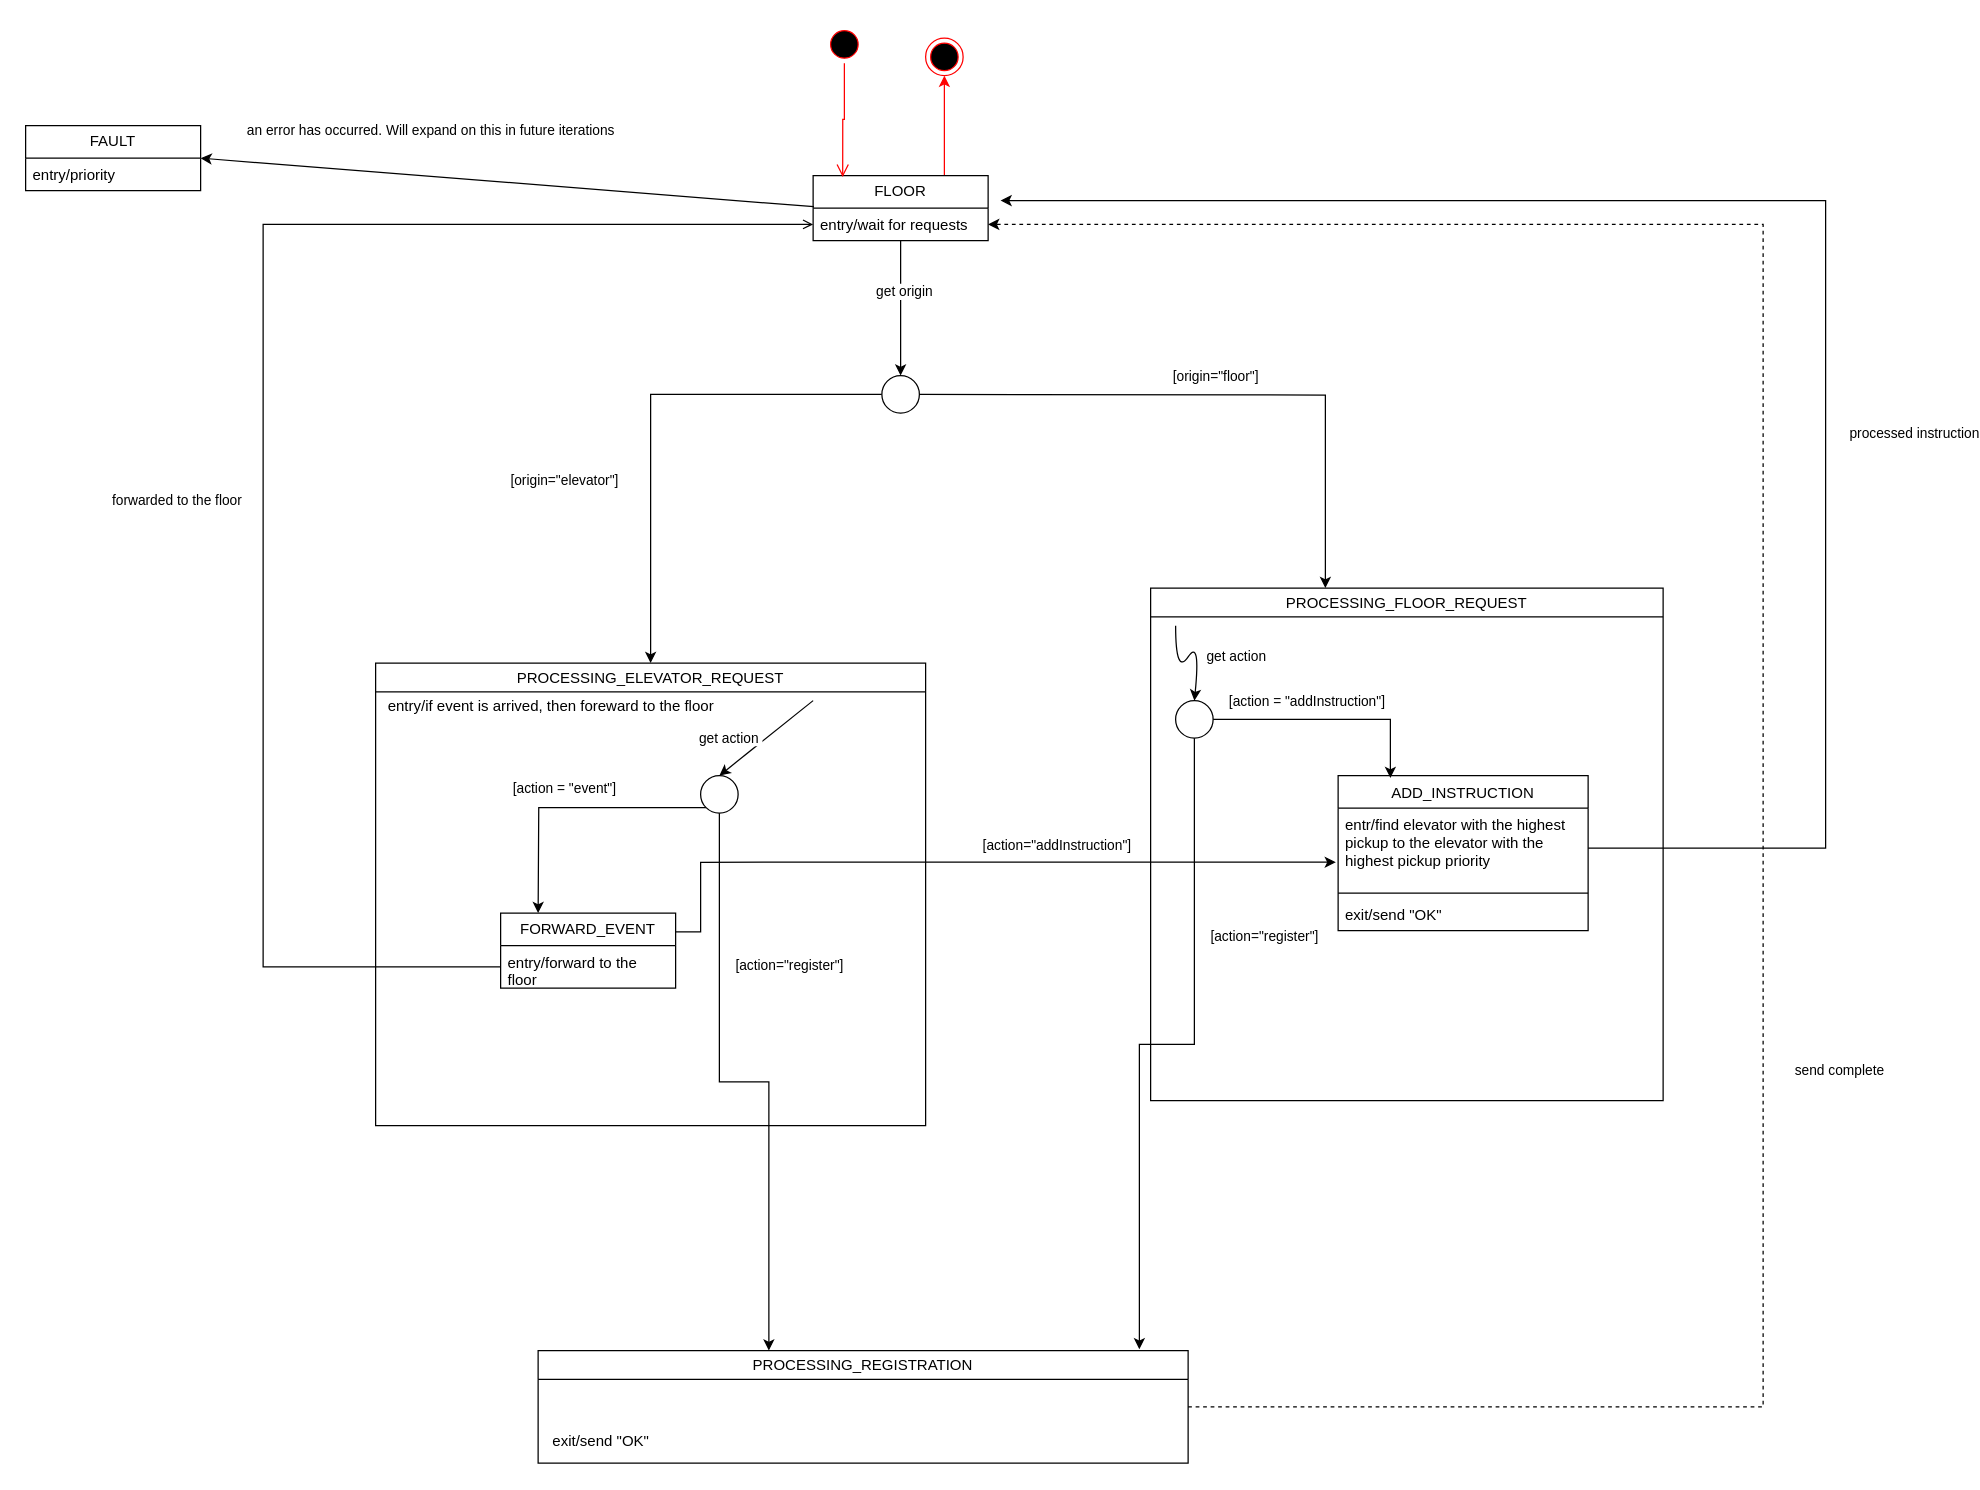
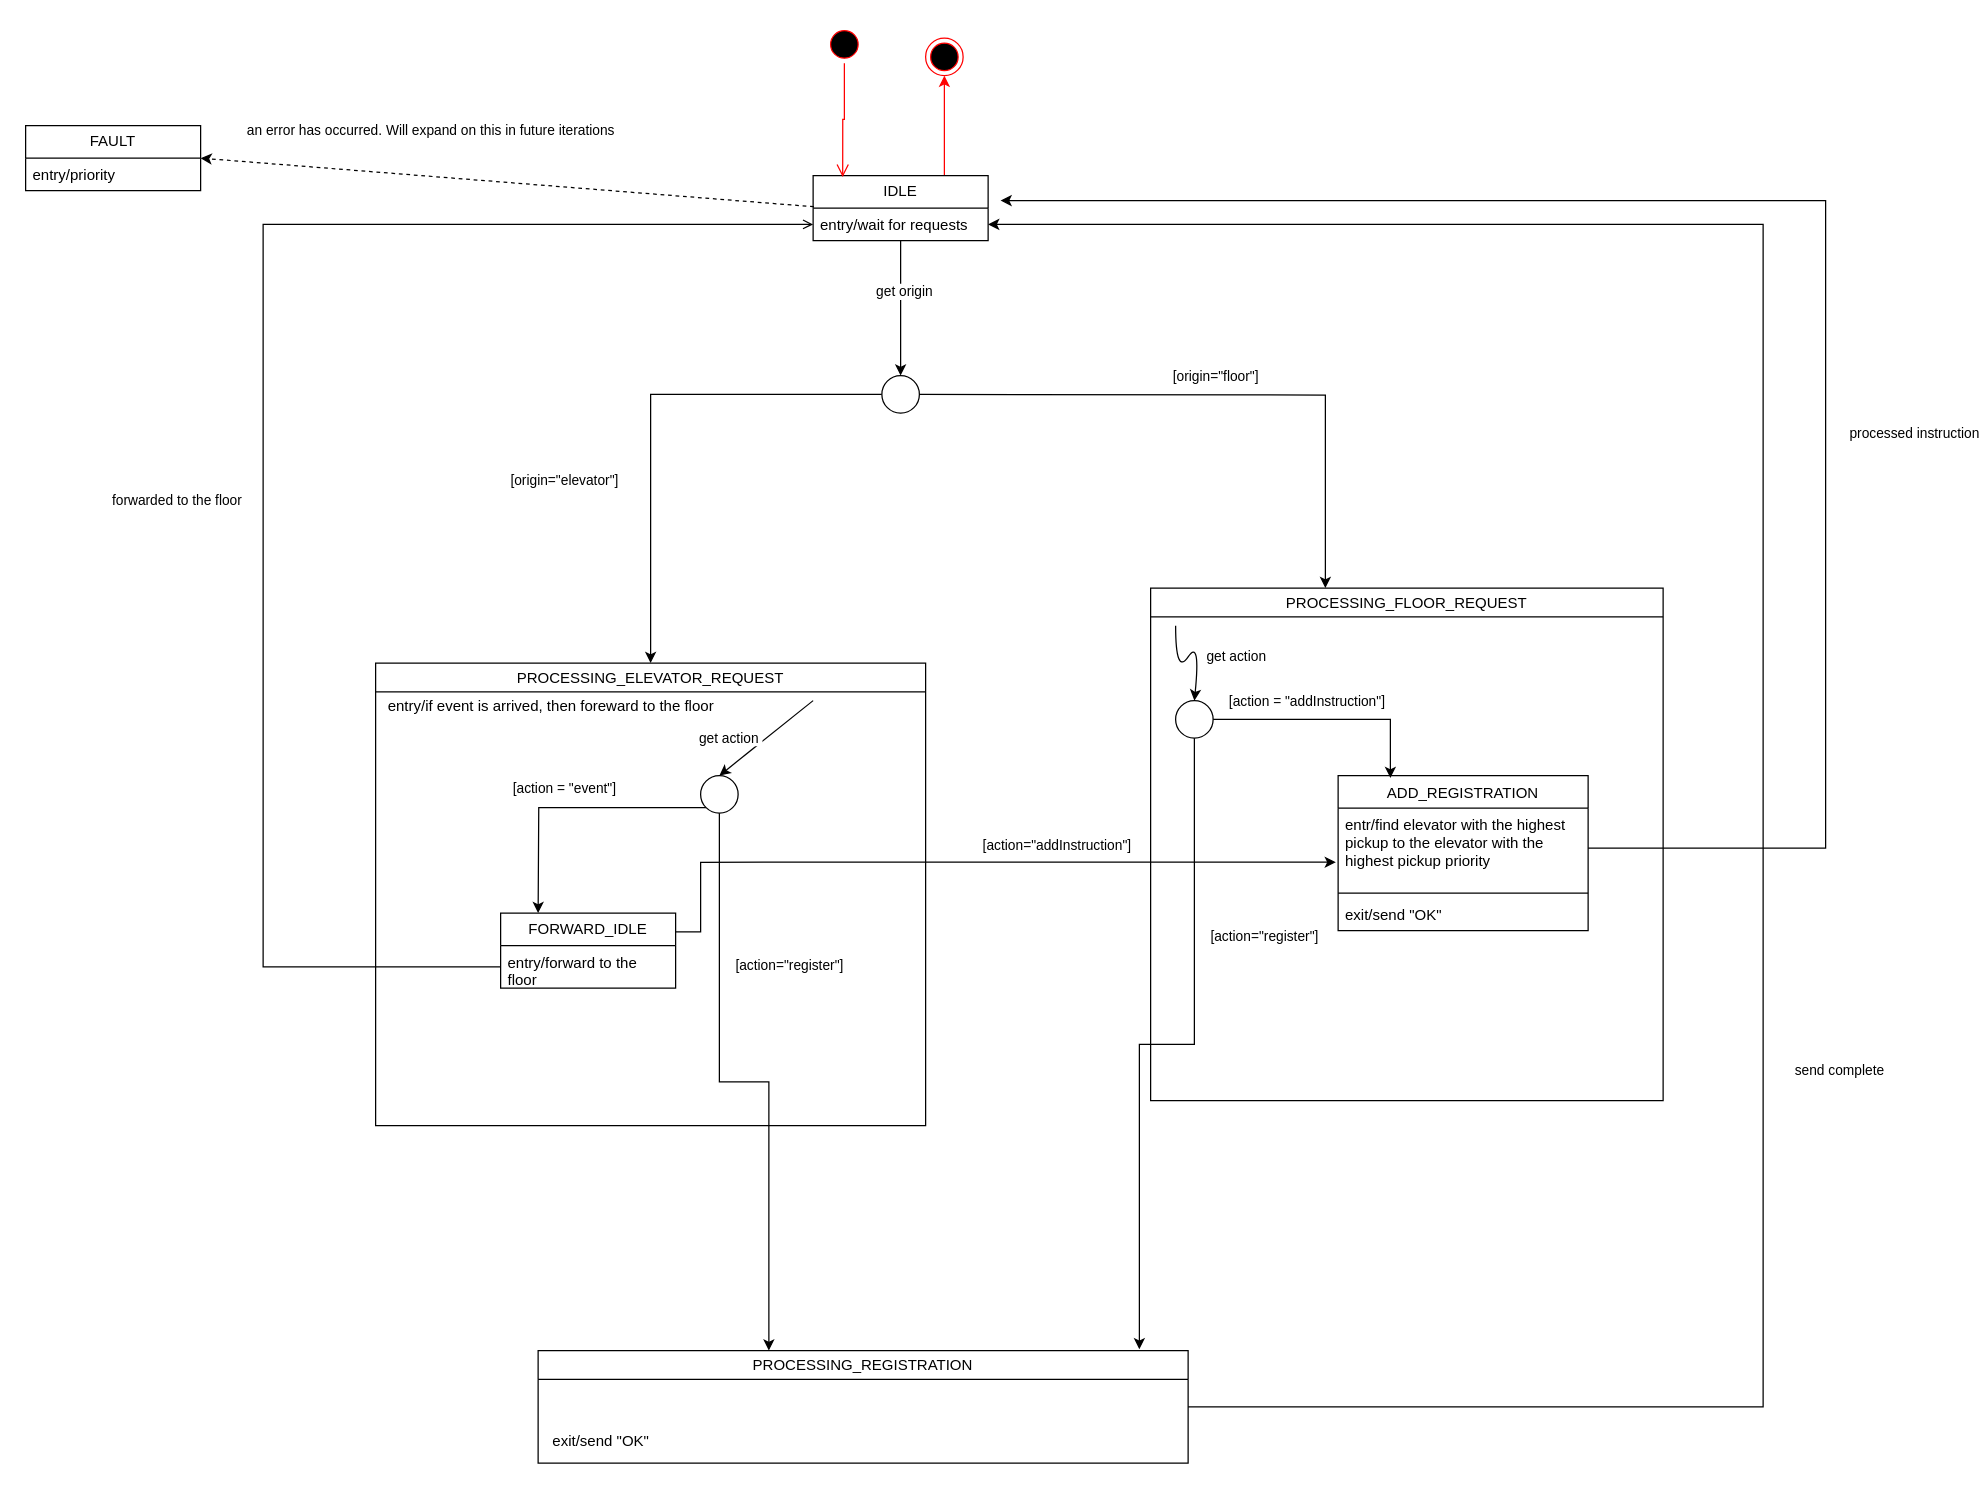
(510, 183) -> (510, 183)
(901, 192) -> (901, 192)
(1763, 721) -> (1763, 721)
(1463, 793) -> (1463, 793)
(588, 929) -> (588, 929)
